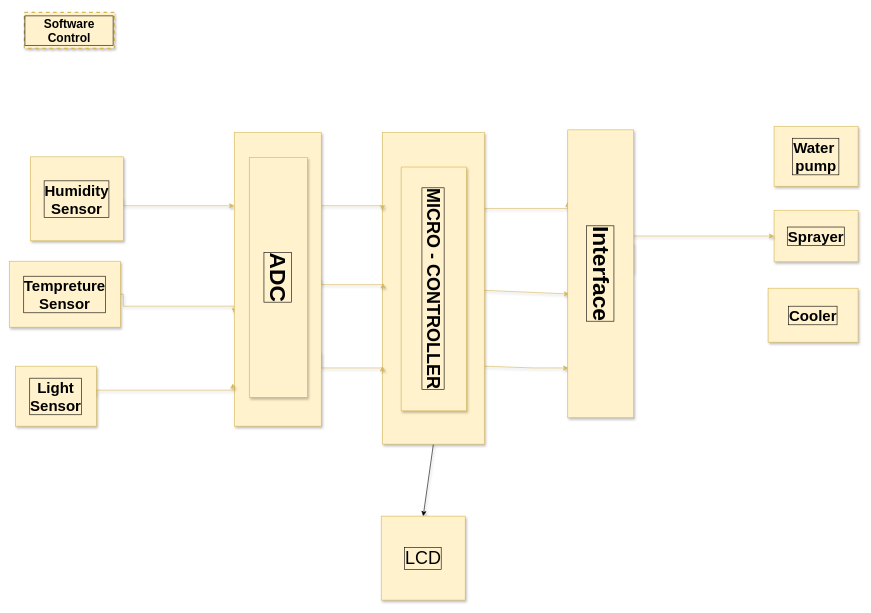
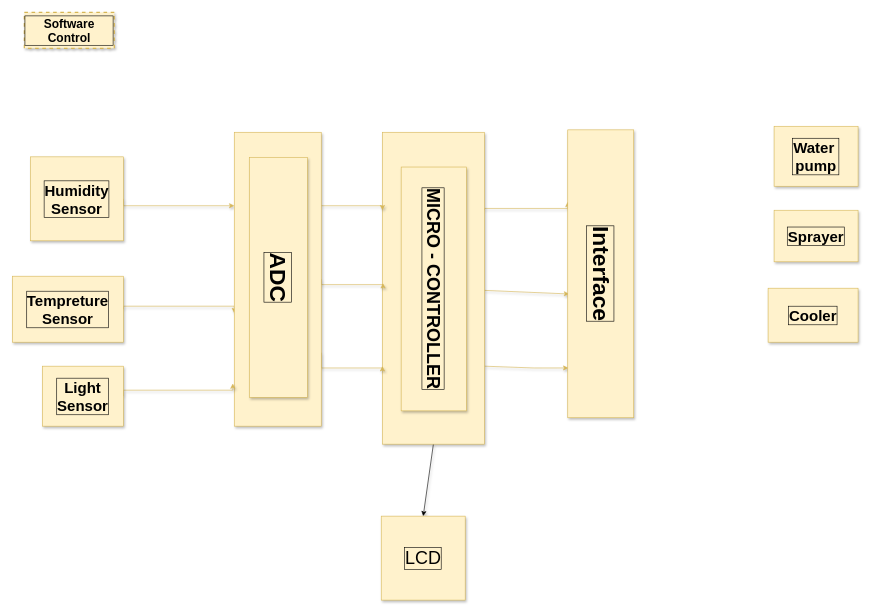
(768, 236) -> none
(65, 294) -> (68, 309)
(56, 396) -> (83, 396)
